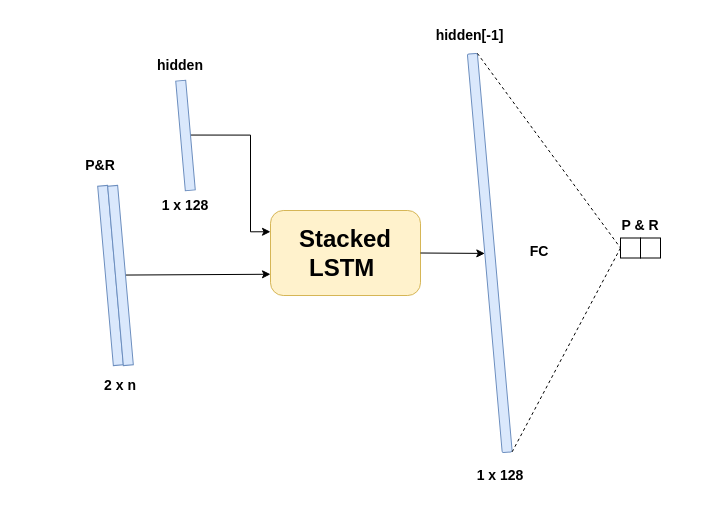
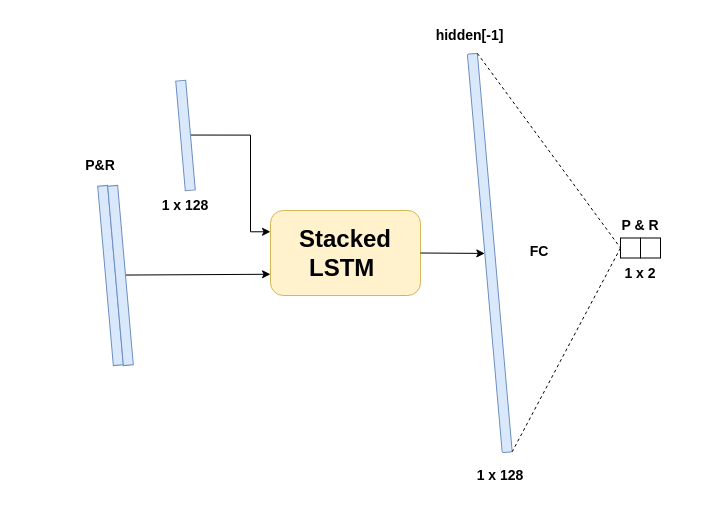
(181, 66) -> none
none -> (641, 273)
(121, 386) -> none
